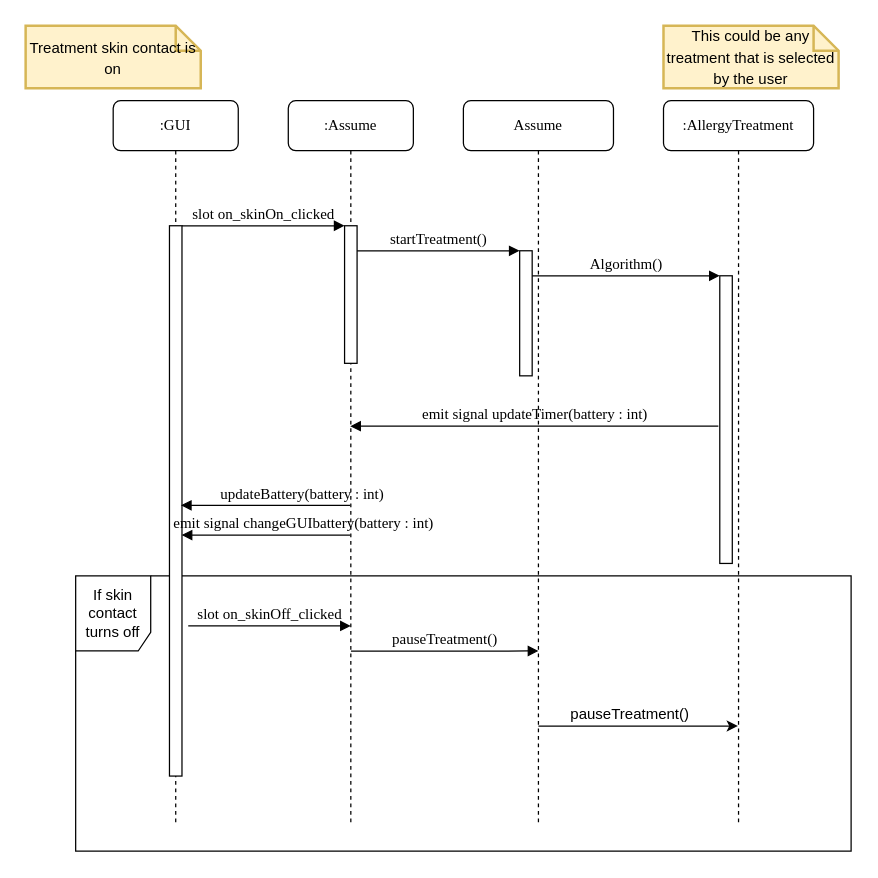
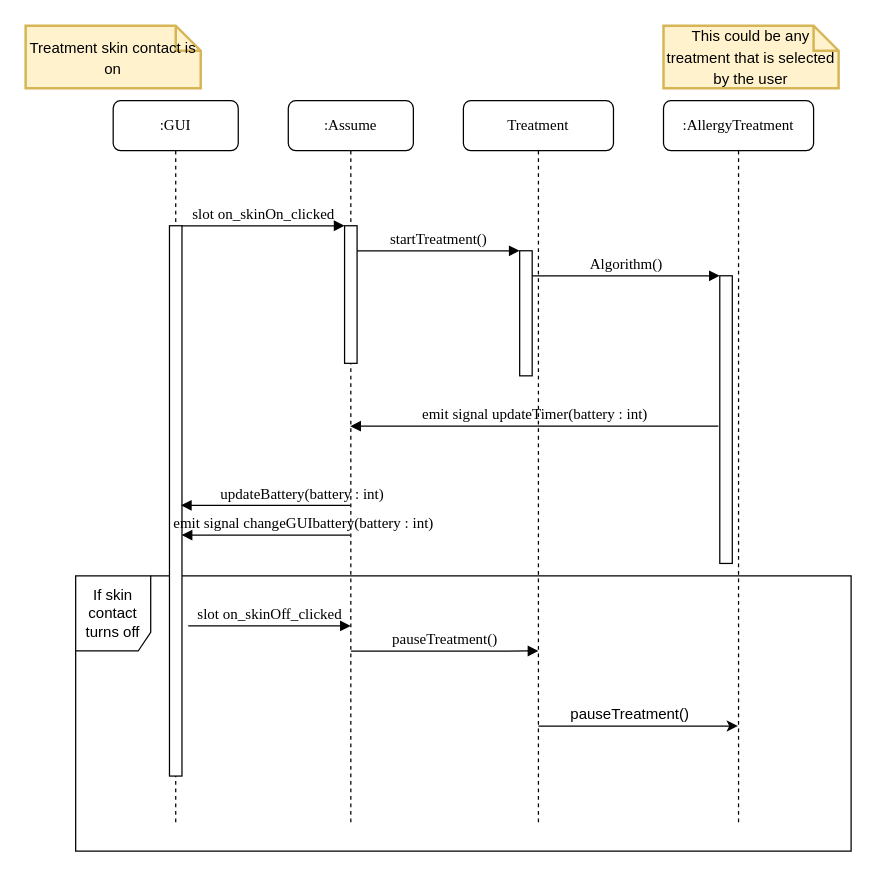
(538, 126) -> (538, 126)
